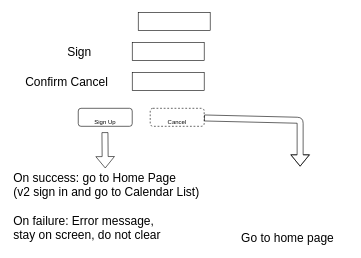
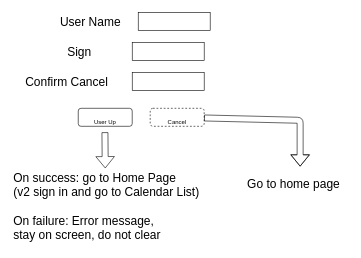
none -> (90, 21)
(105, 117) -> (105, 117)
(291, 237) -> (297, 183)
